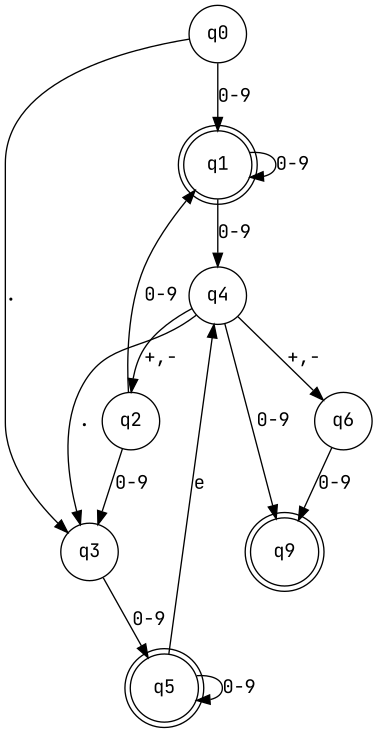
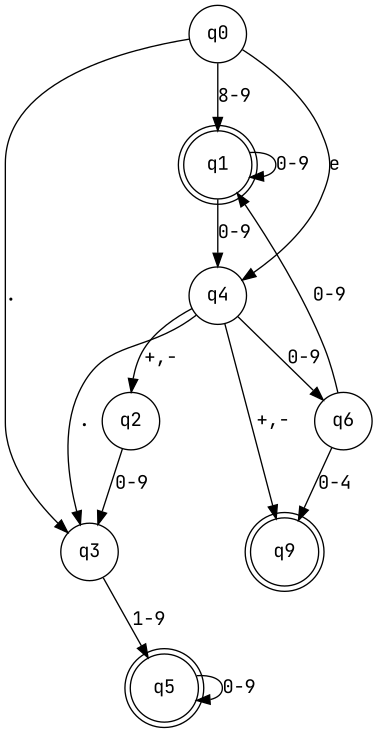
(234, 97) -> (234, 97)
(137, 290) -> (300, 295)
(304, 358) -> (304, 358)
(273, 421) -> (273, 421)
(335, 484) -> (335, 484)
(191, 496) -> (329, 158)
(149, 620) -> (149, 620)
